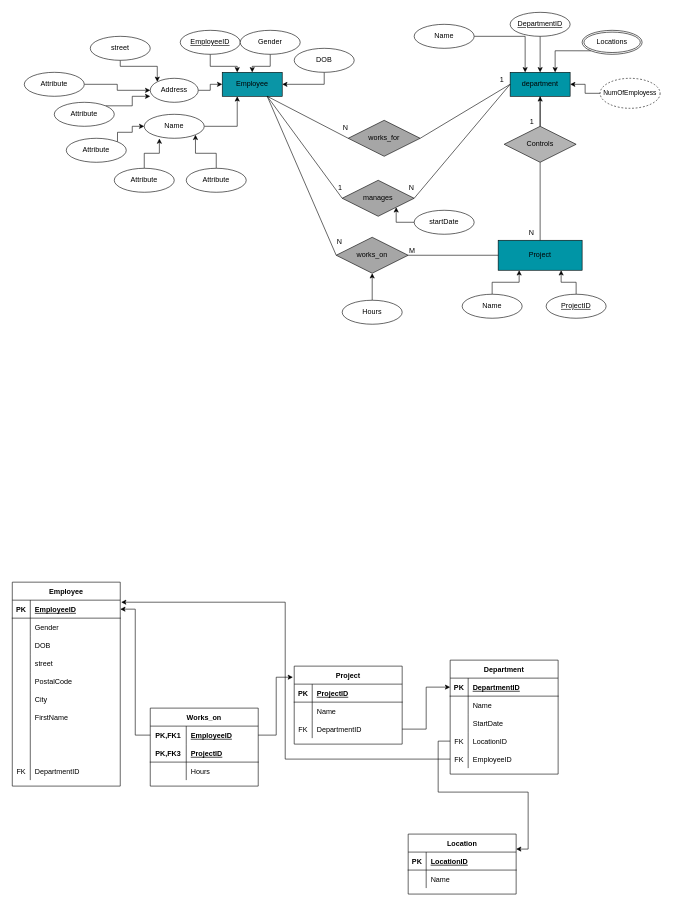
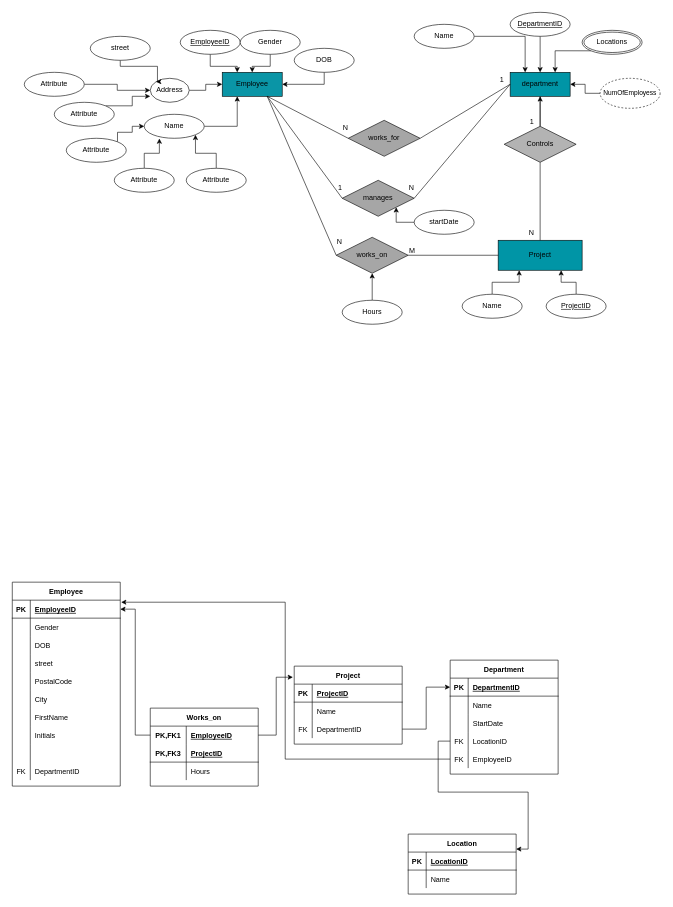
(174, 90) -> (170, 90)
none -> (75, 735)
